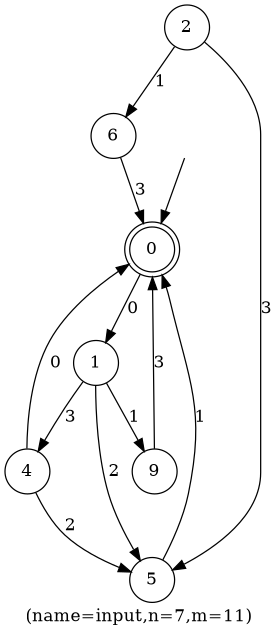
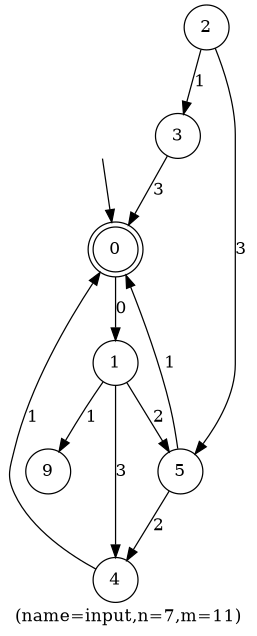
(113, 136) -> (178, 136)
(56, 363) -> (33, 417)
(154, 369) -> none
(69, 539) -> (151, 520)
